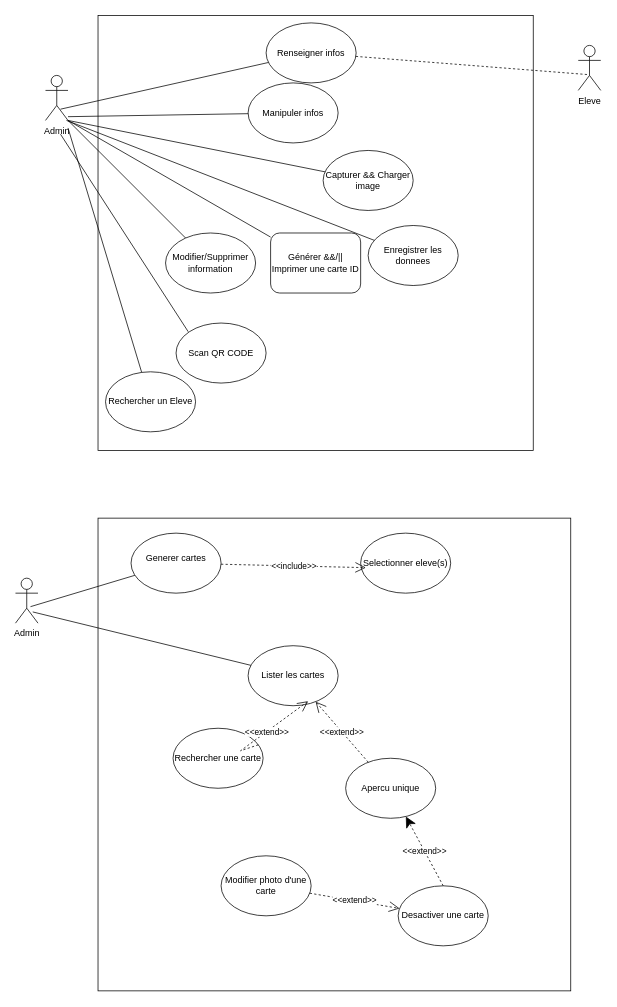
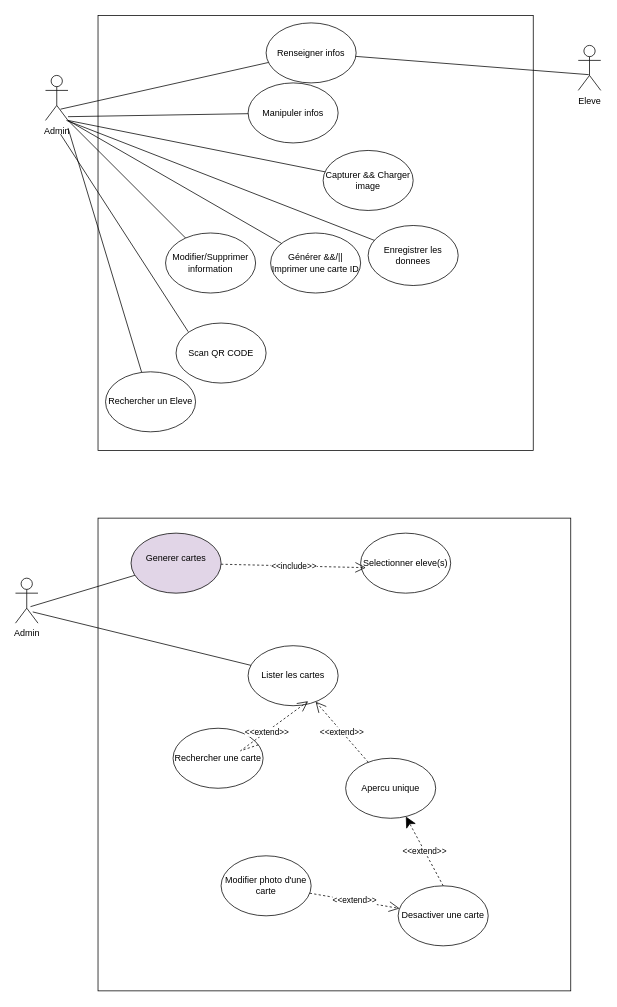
(470, 65) -> (470, 65)
(315, 263) -> (315, 263)
(176, 563) -> (176, 563)
